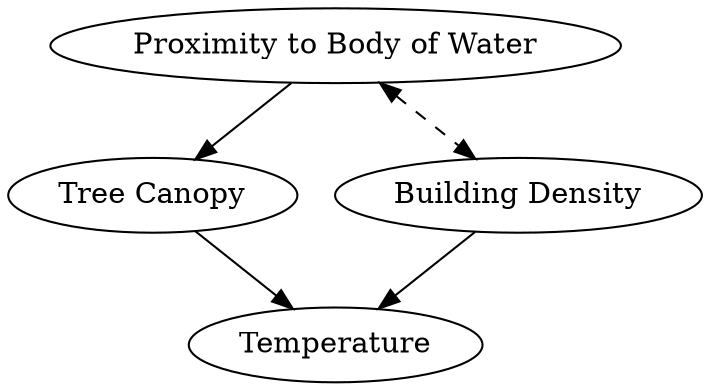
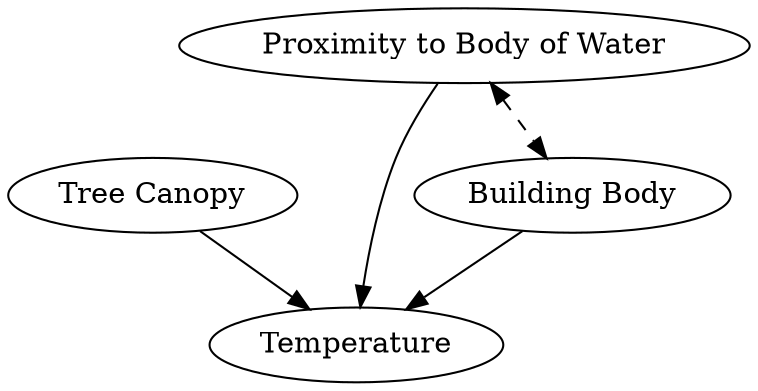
(252, 115) -> (388, 180)
(518, 195) -> (573, 195)
